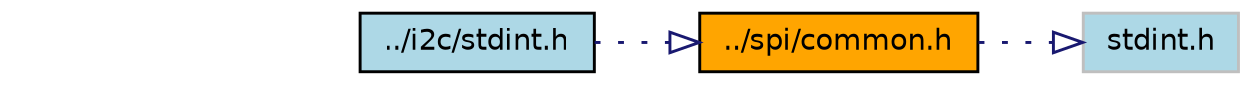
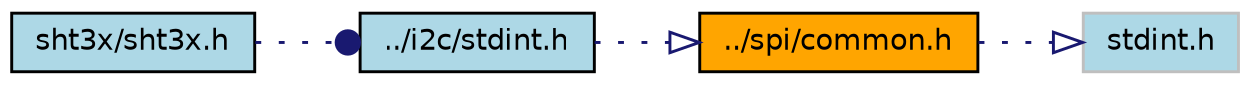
none -> (133, 42)
